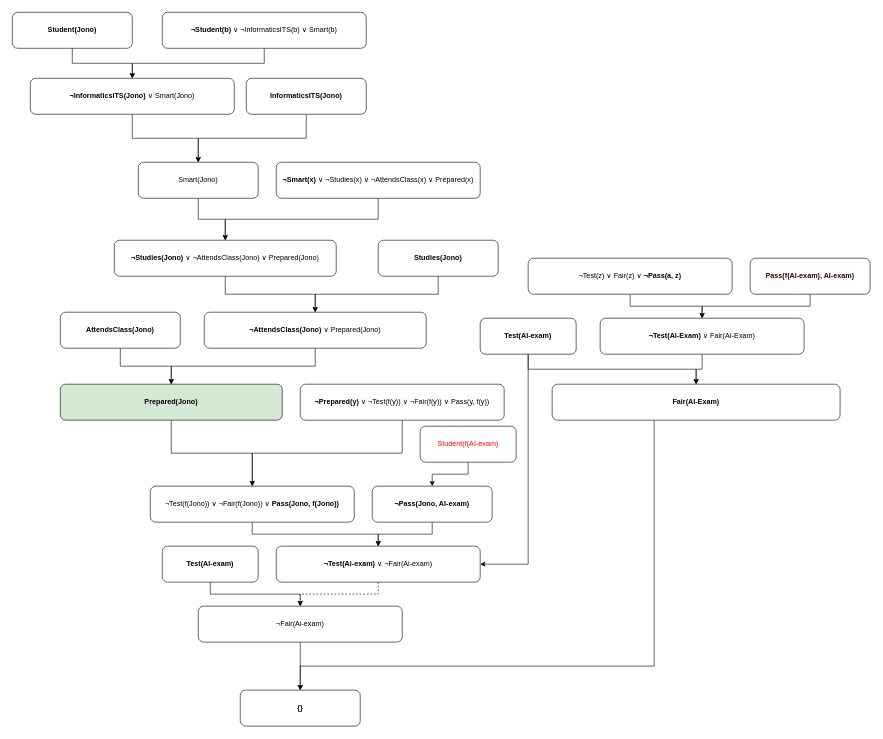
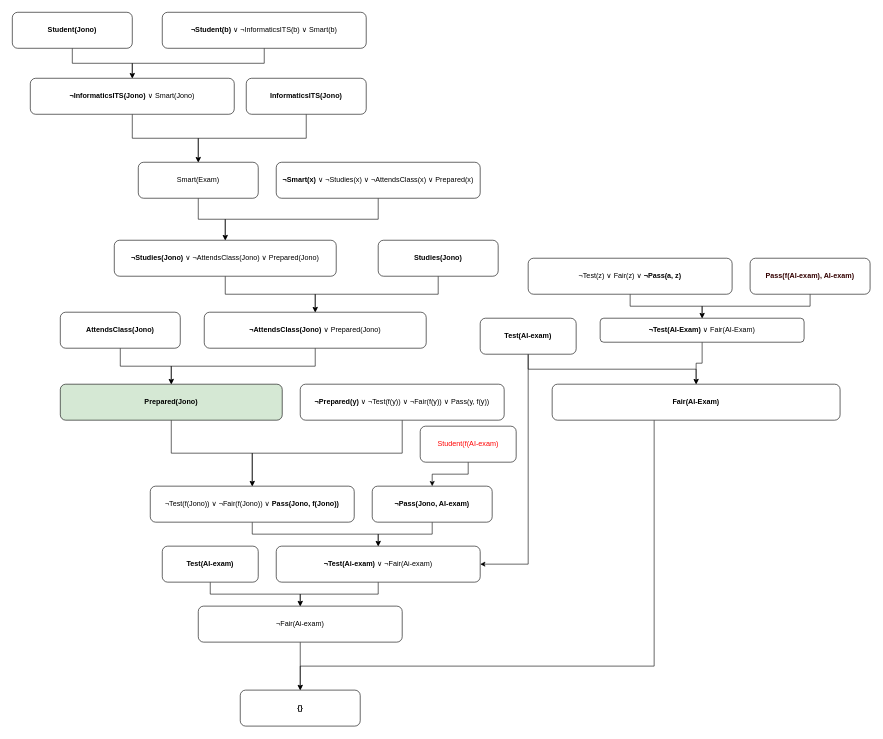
(198, 180) -> (198, 180)
(702, 336) -> (702, 330)
(346, 594) -> (346, 594)
